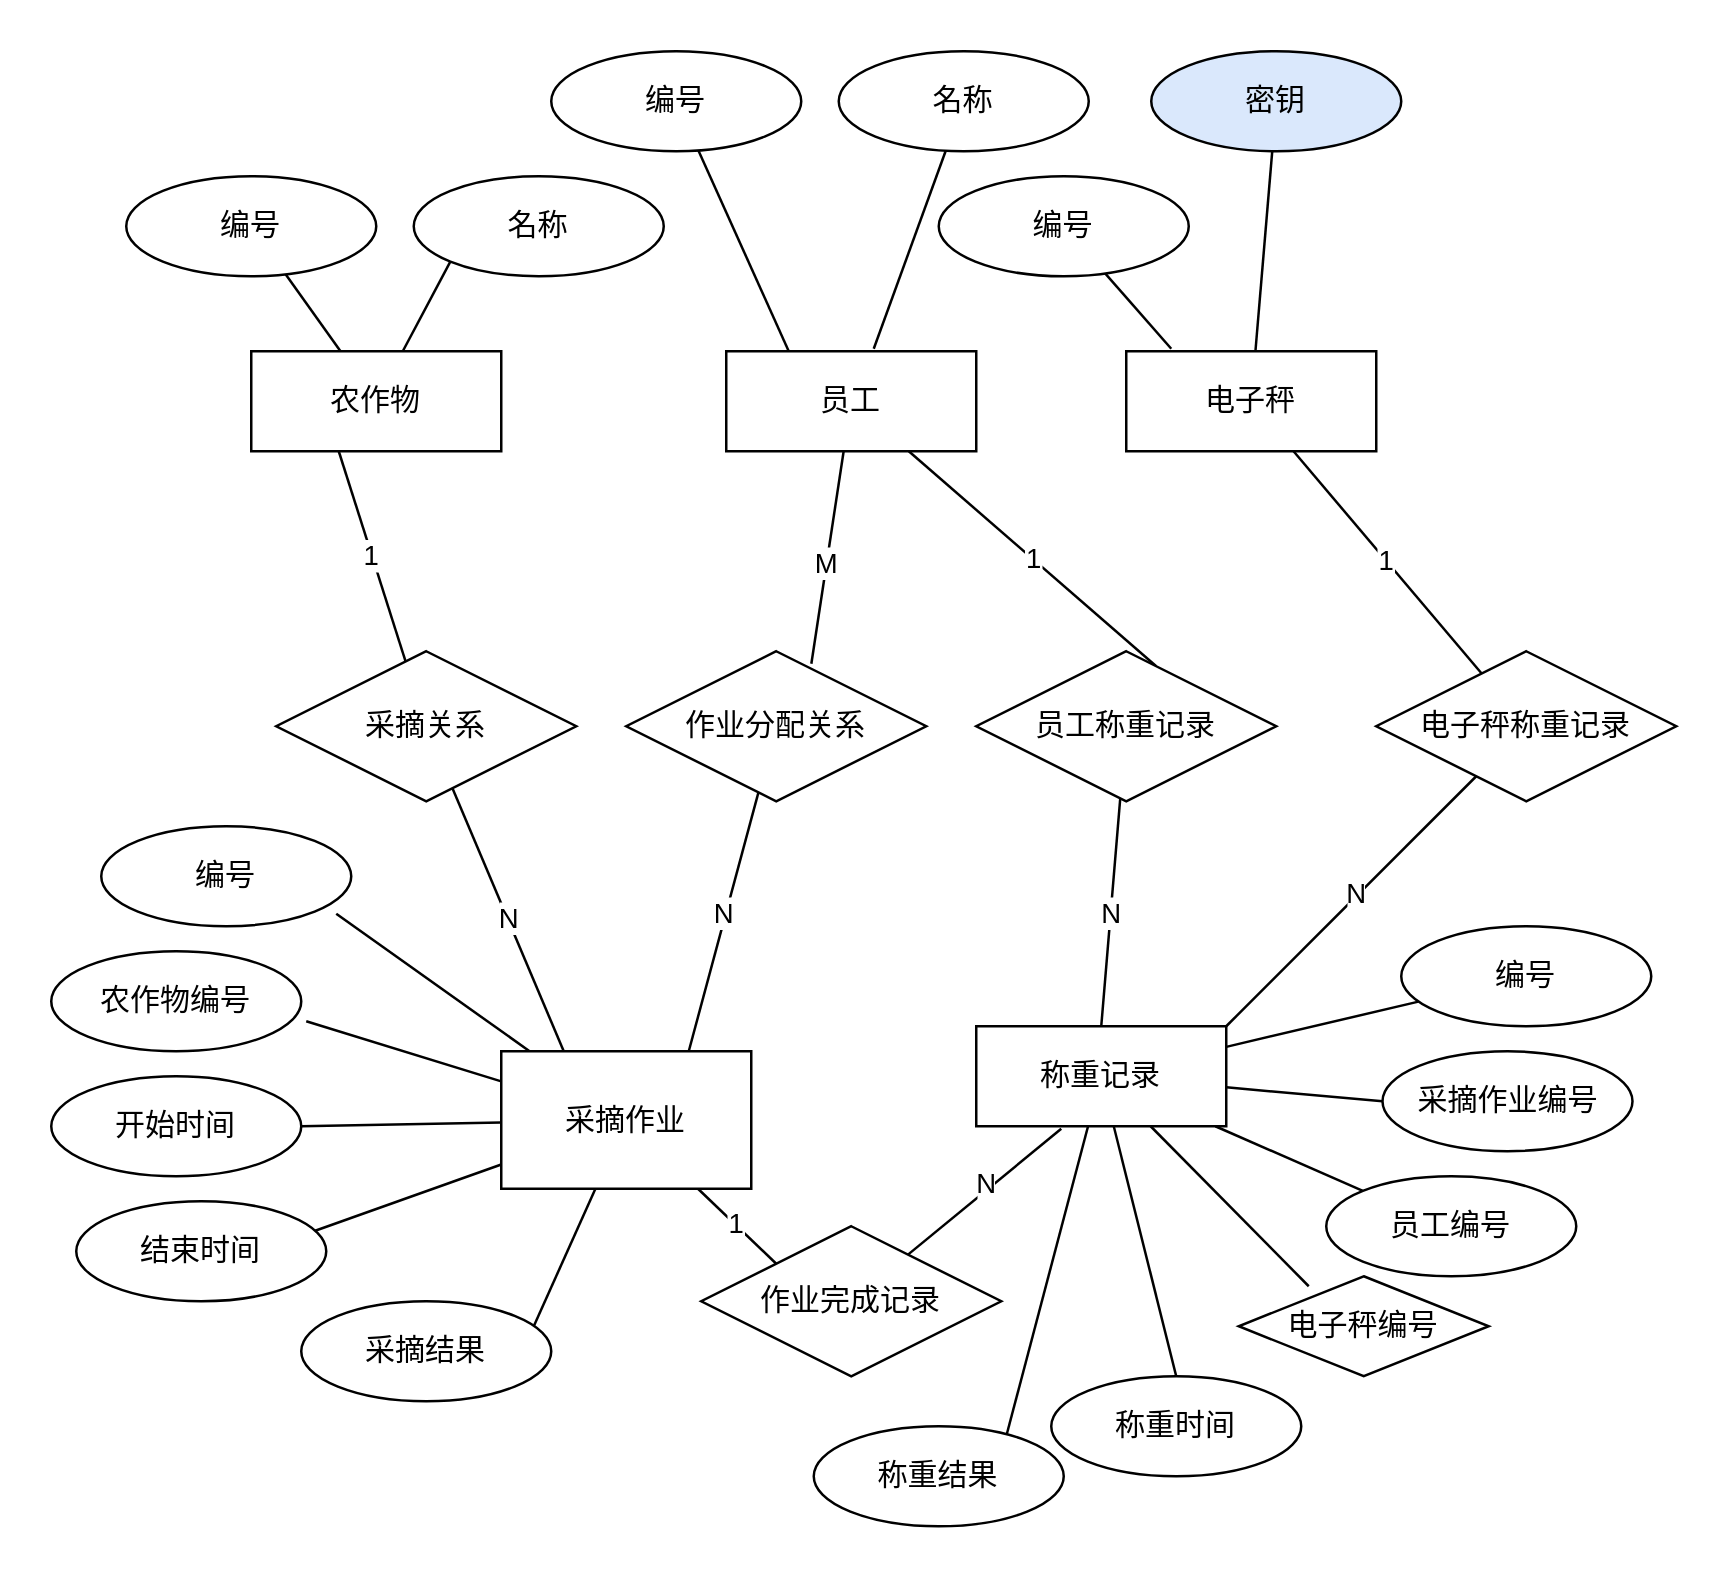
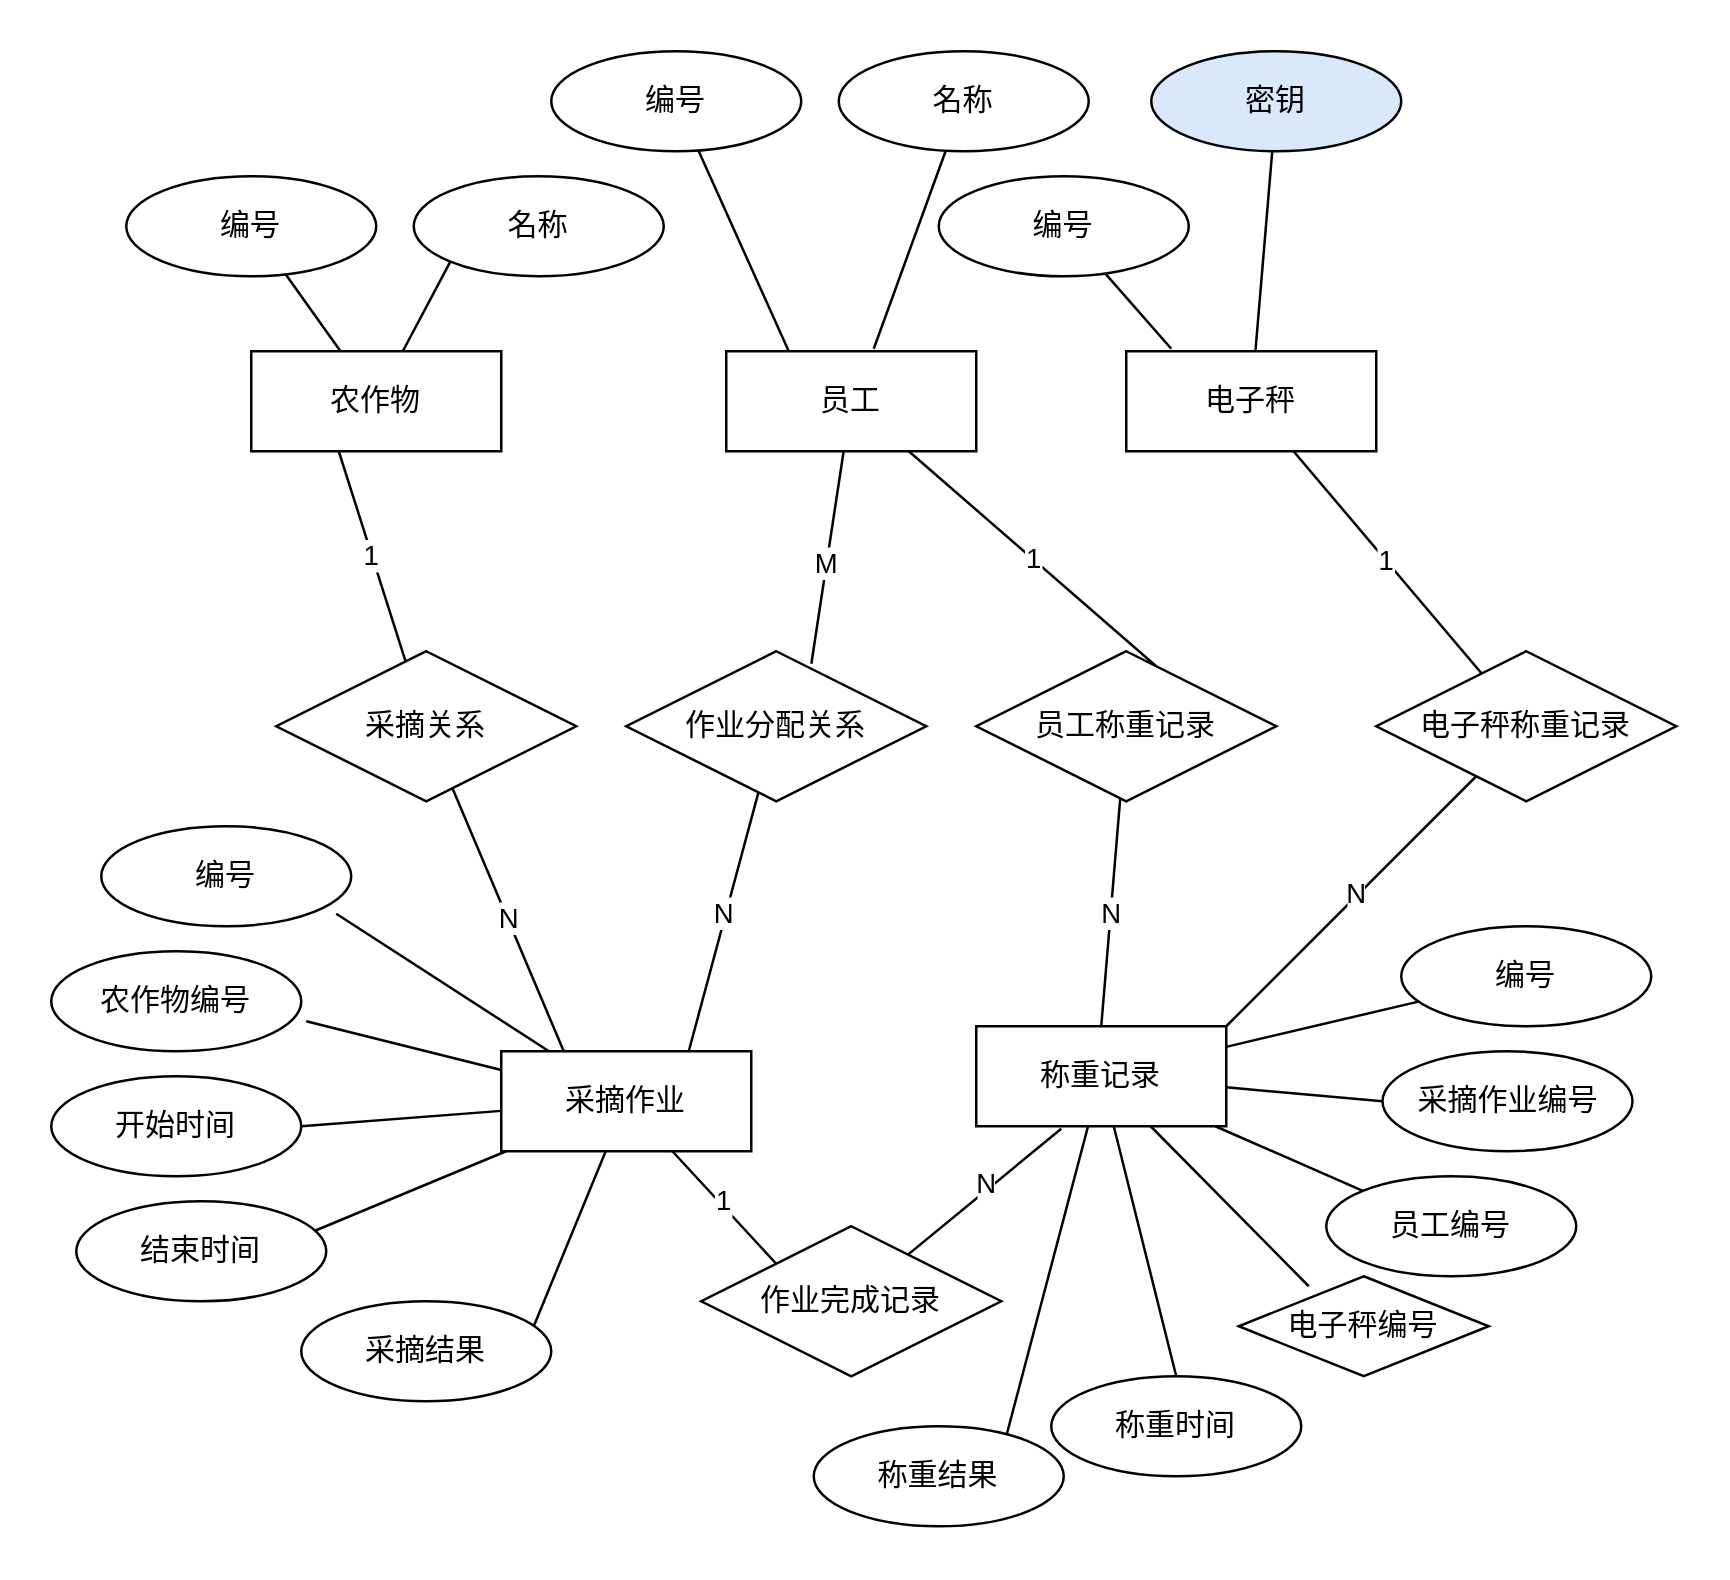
(626, 1120) -> (626, 1101)
